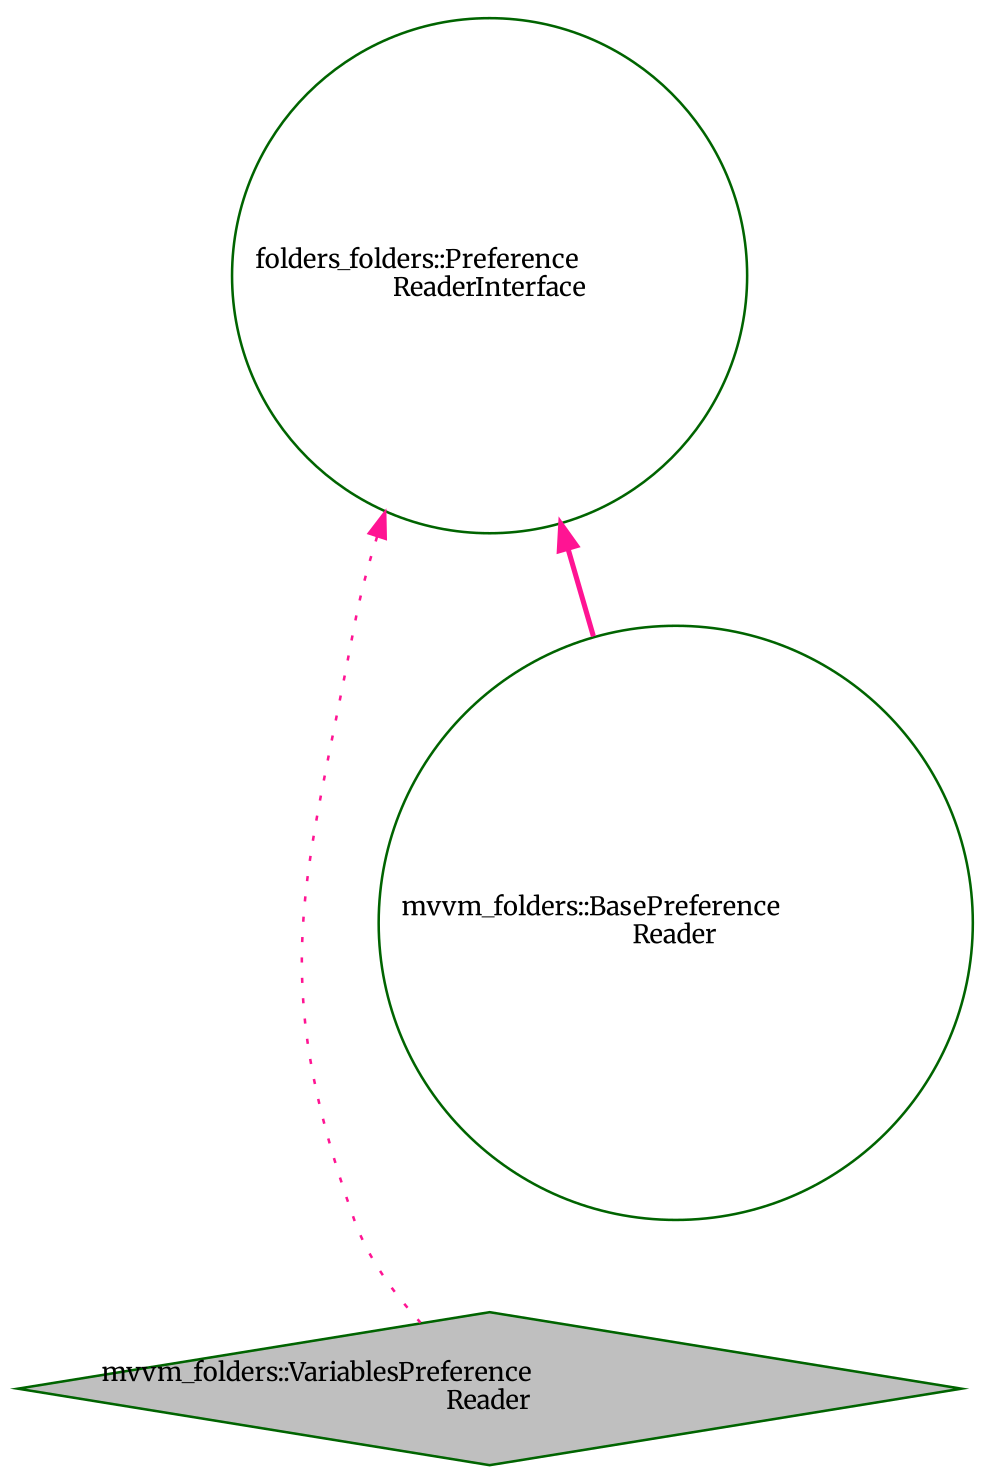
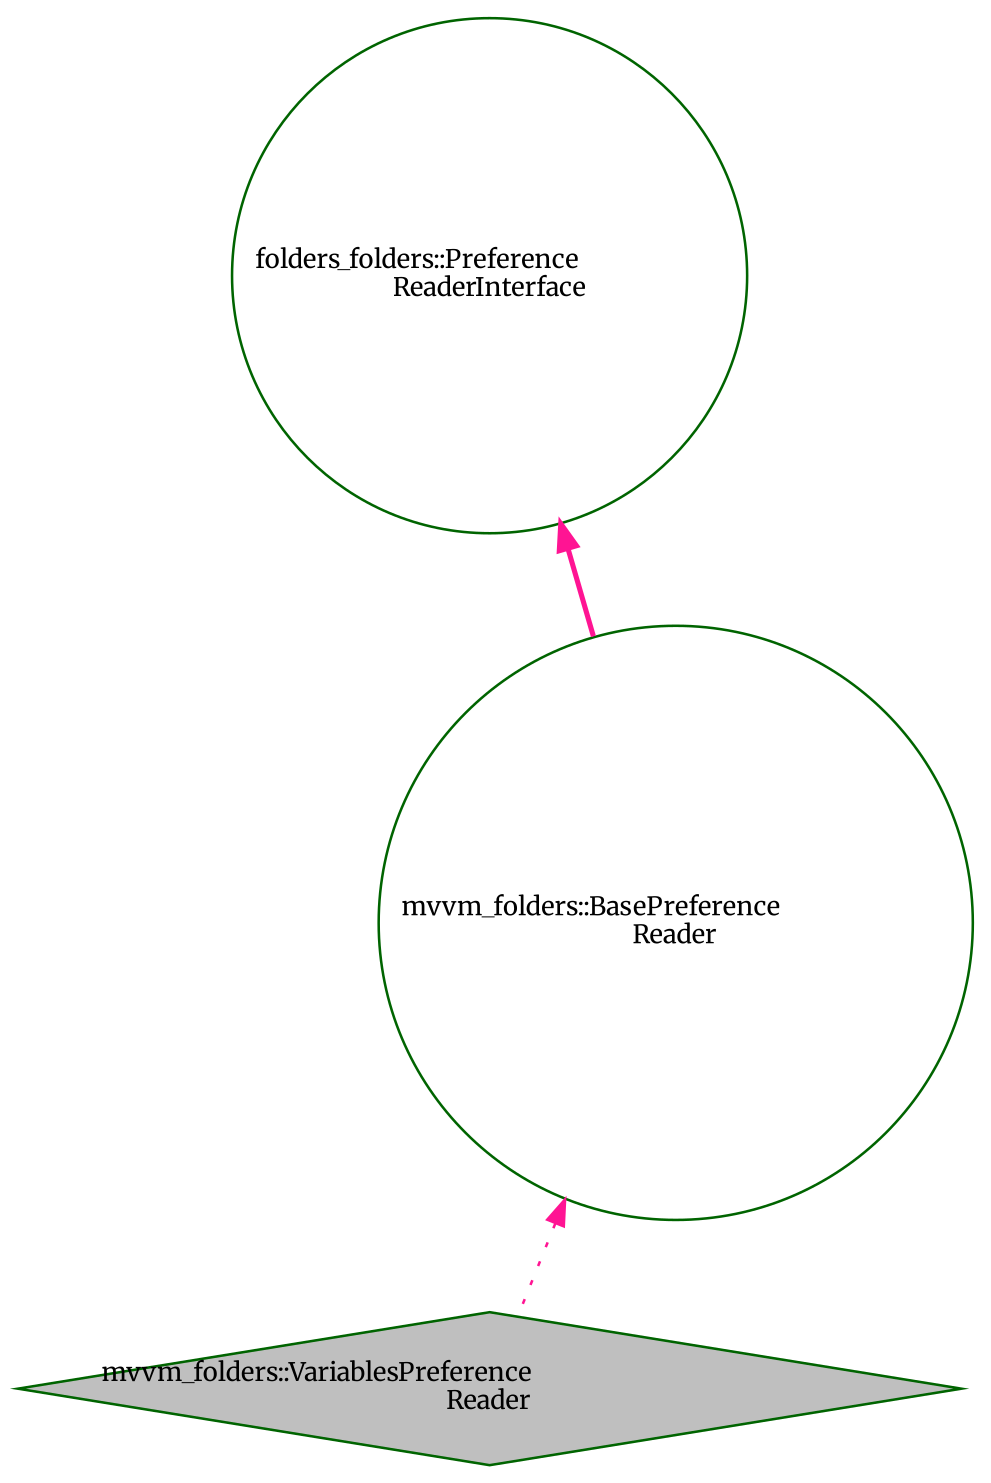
(303, 939) -> (537, 1270)
